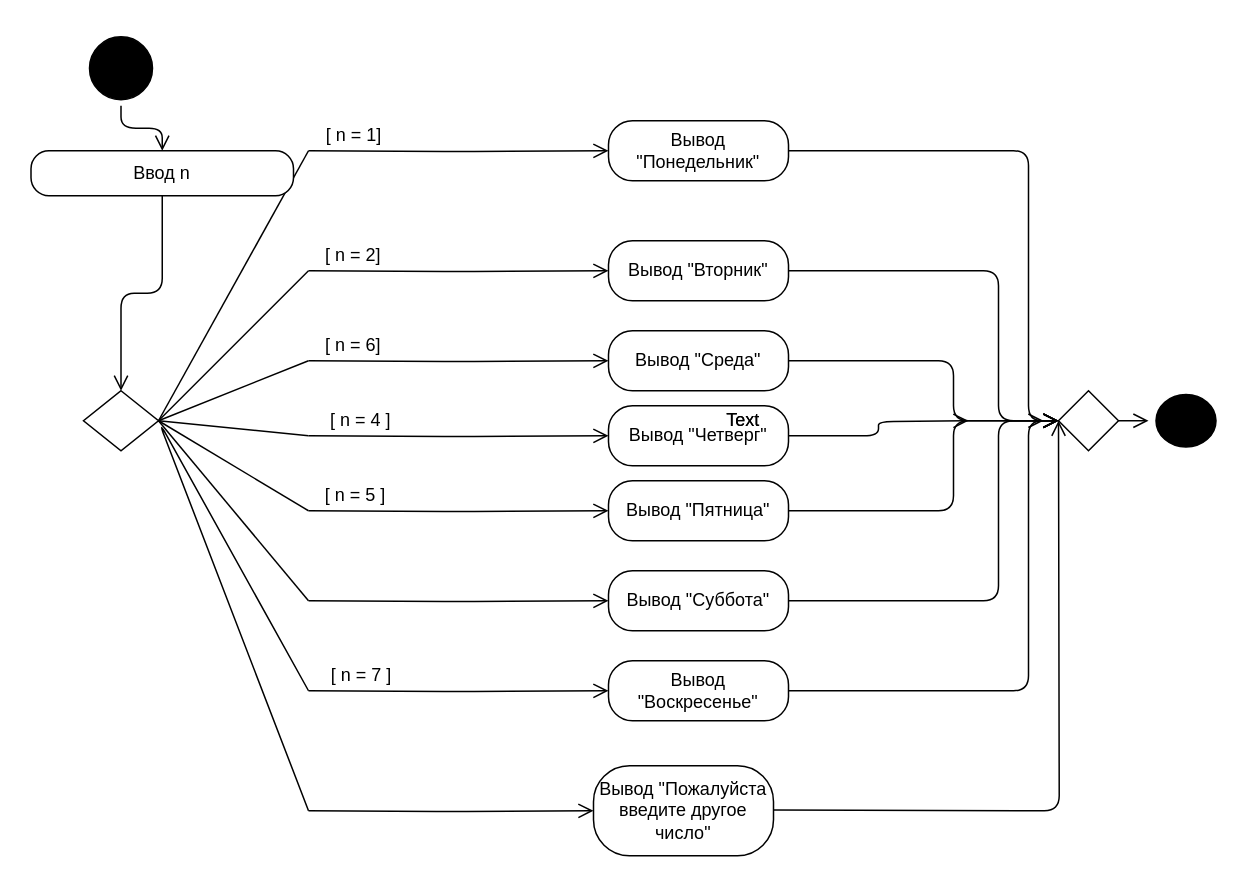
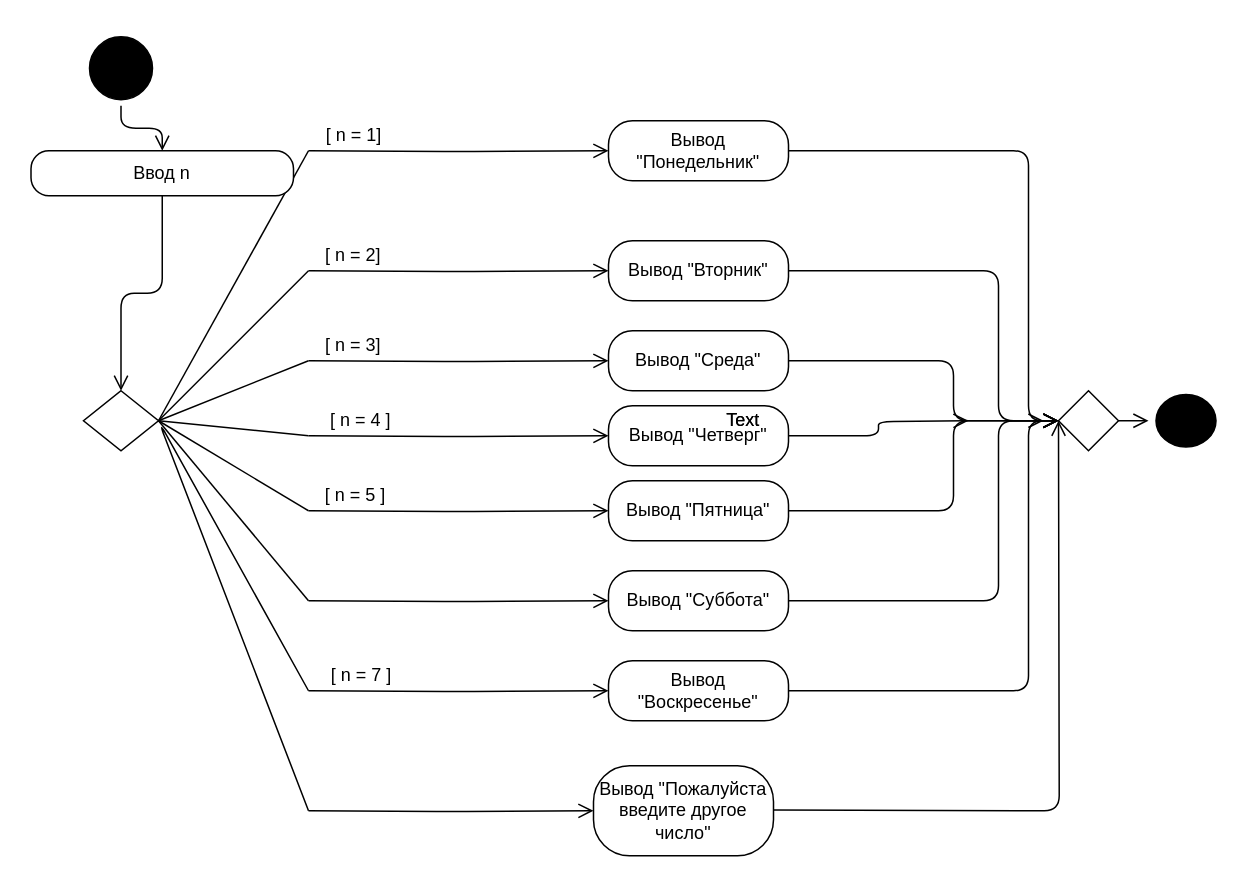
(353, 346) -> (353, 346)
